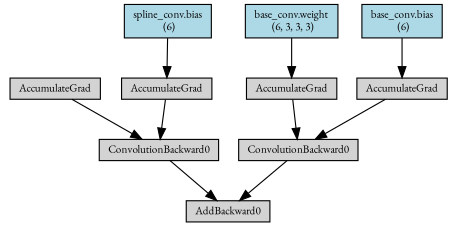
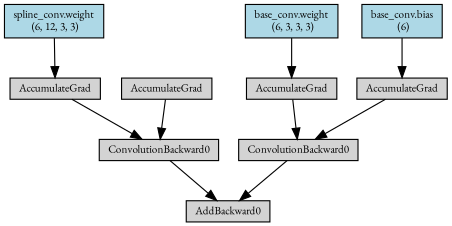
none -> (54, 21)
(168, 21) -> none
